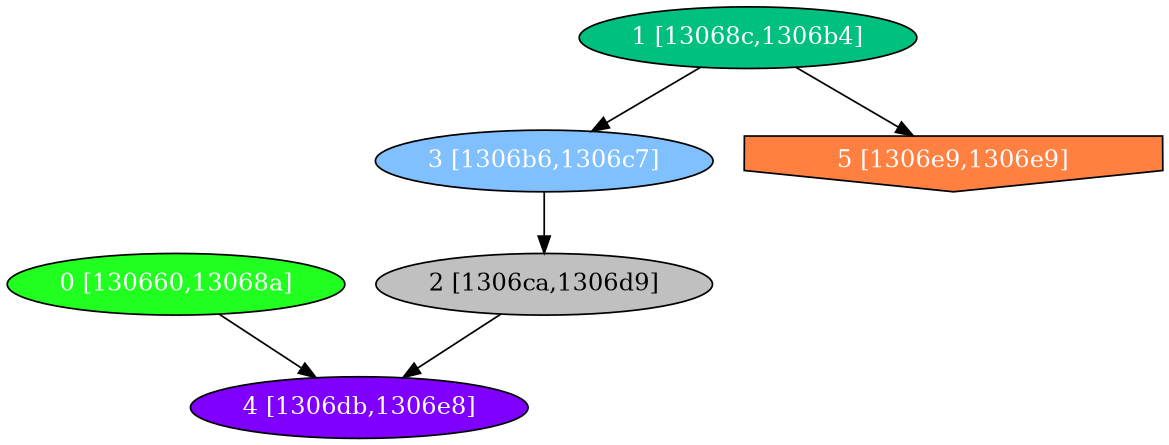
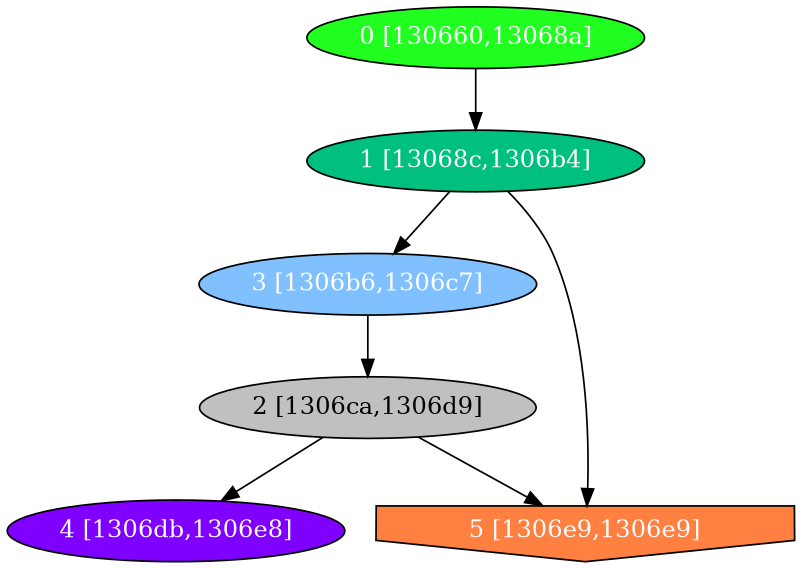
(260, 341) -> (476, 91)
none -> (473, 467)
